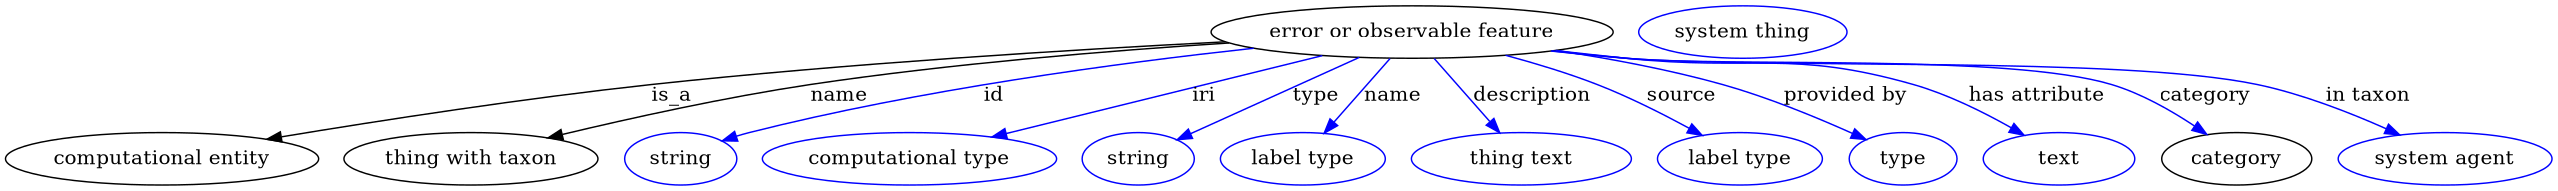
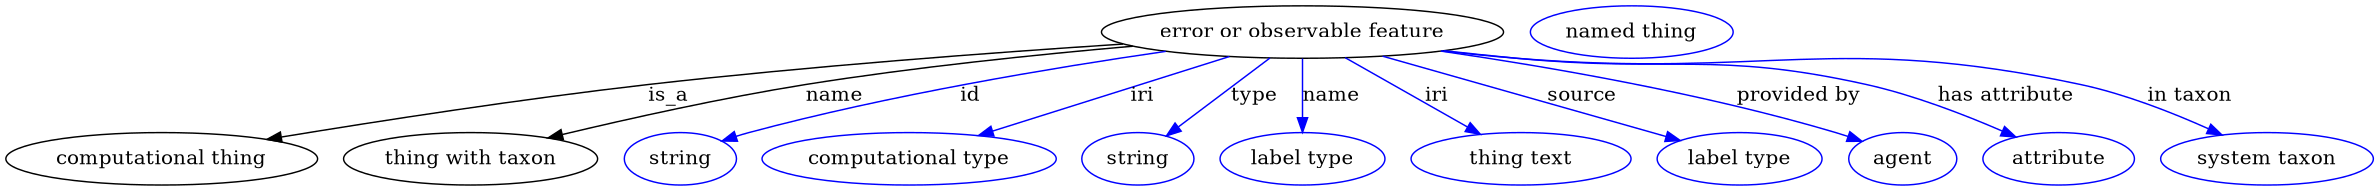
(1743, 32) -> (1632, 32)
(1532, 95) -> (1437, 95)
(162, 159) -> (162, 159)
(1903, 159) -> (1903, 159)
(2059, 159) -> (2059, 159)
(2237, 159) -> none
(2445, 159) -> (2267, 159)
